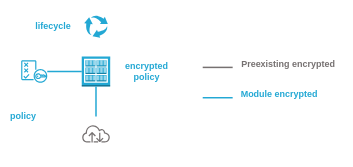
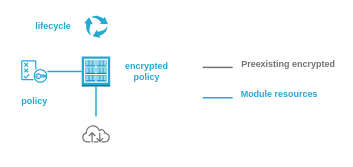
(280, 95) -> (280, 95)
(23, 117) -> (34, 102)
